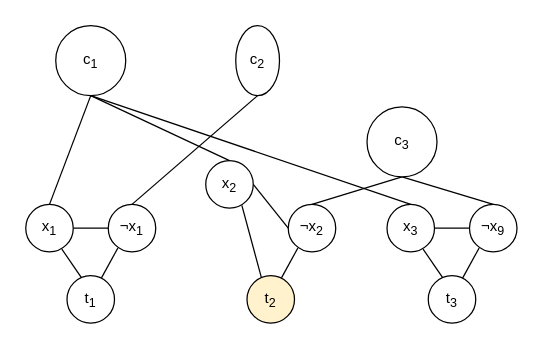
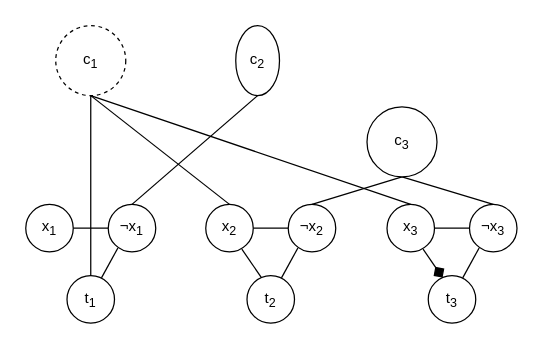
(91, 61) -> (91, 61)
(69, 152) -> (91, 187)
(229, 184) -> (229, 228)
(493, 228) -> (493, 228)
(71, 263) -> none
(437, 270) -> (434, 266)
(271, 299) -> (271, 299)
